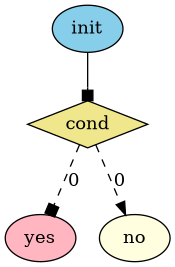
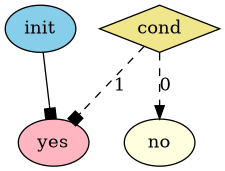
(88, 70) -> (46, 79)
(75, 181) -> (120, 86)
